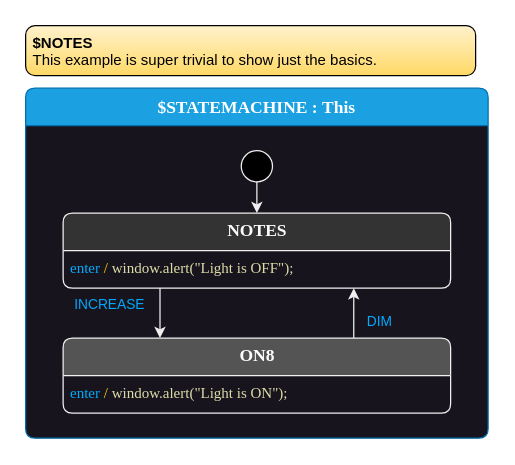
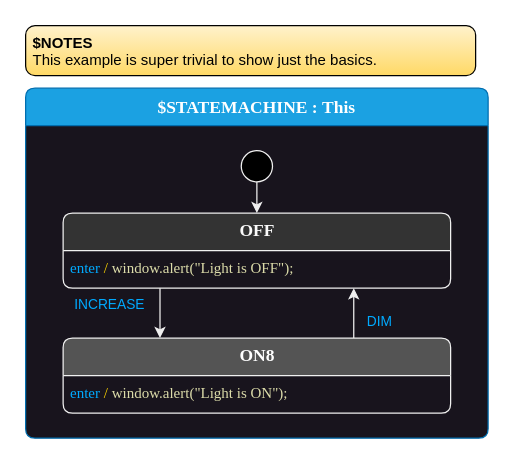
(258, 232) -> (258, 232)
